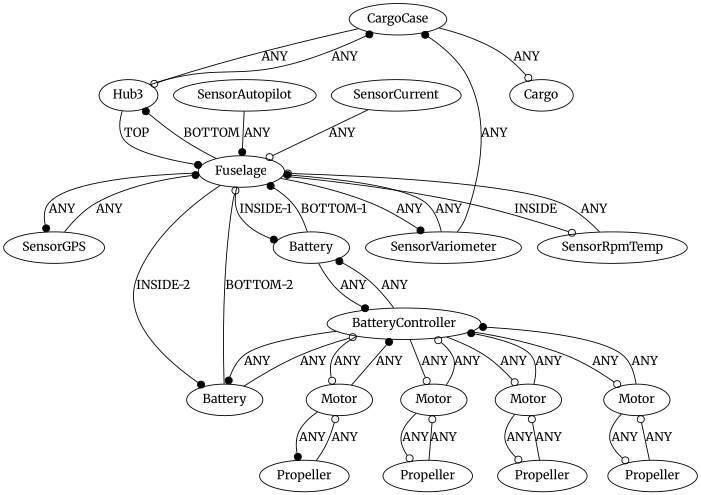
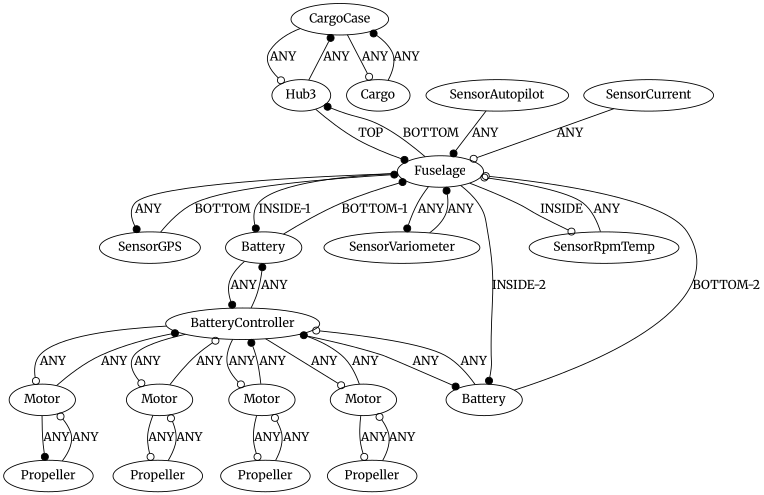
(481, 127) -> (393, 55)
(110, 210) -> (223, 210)
